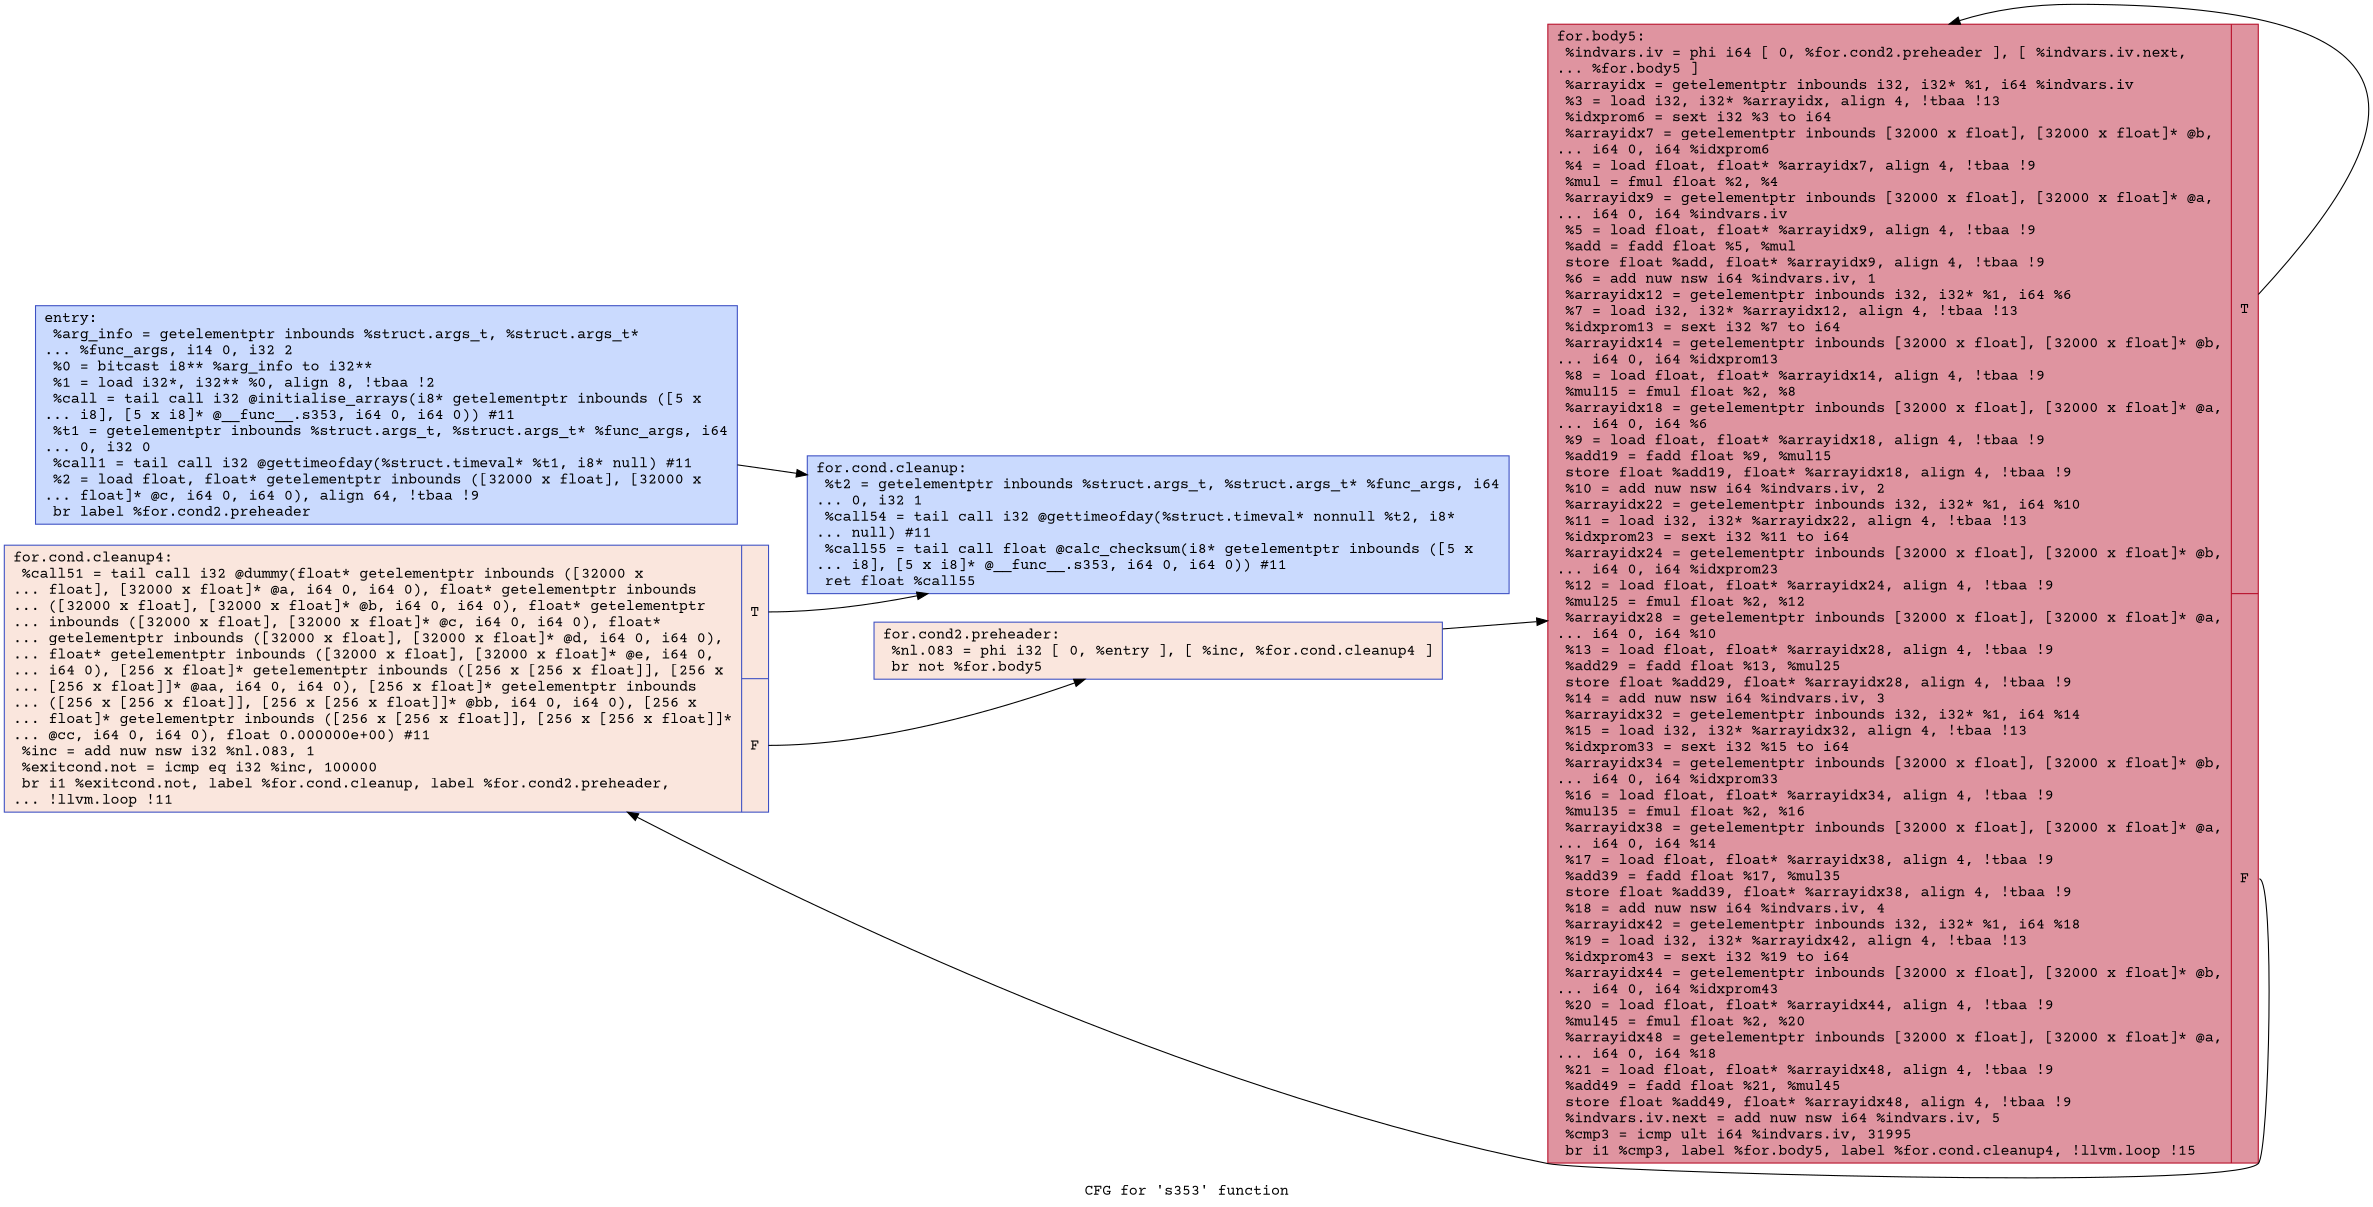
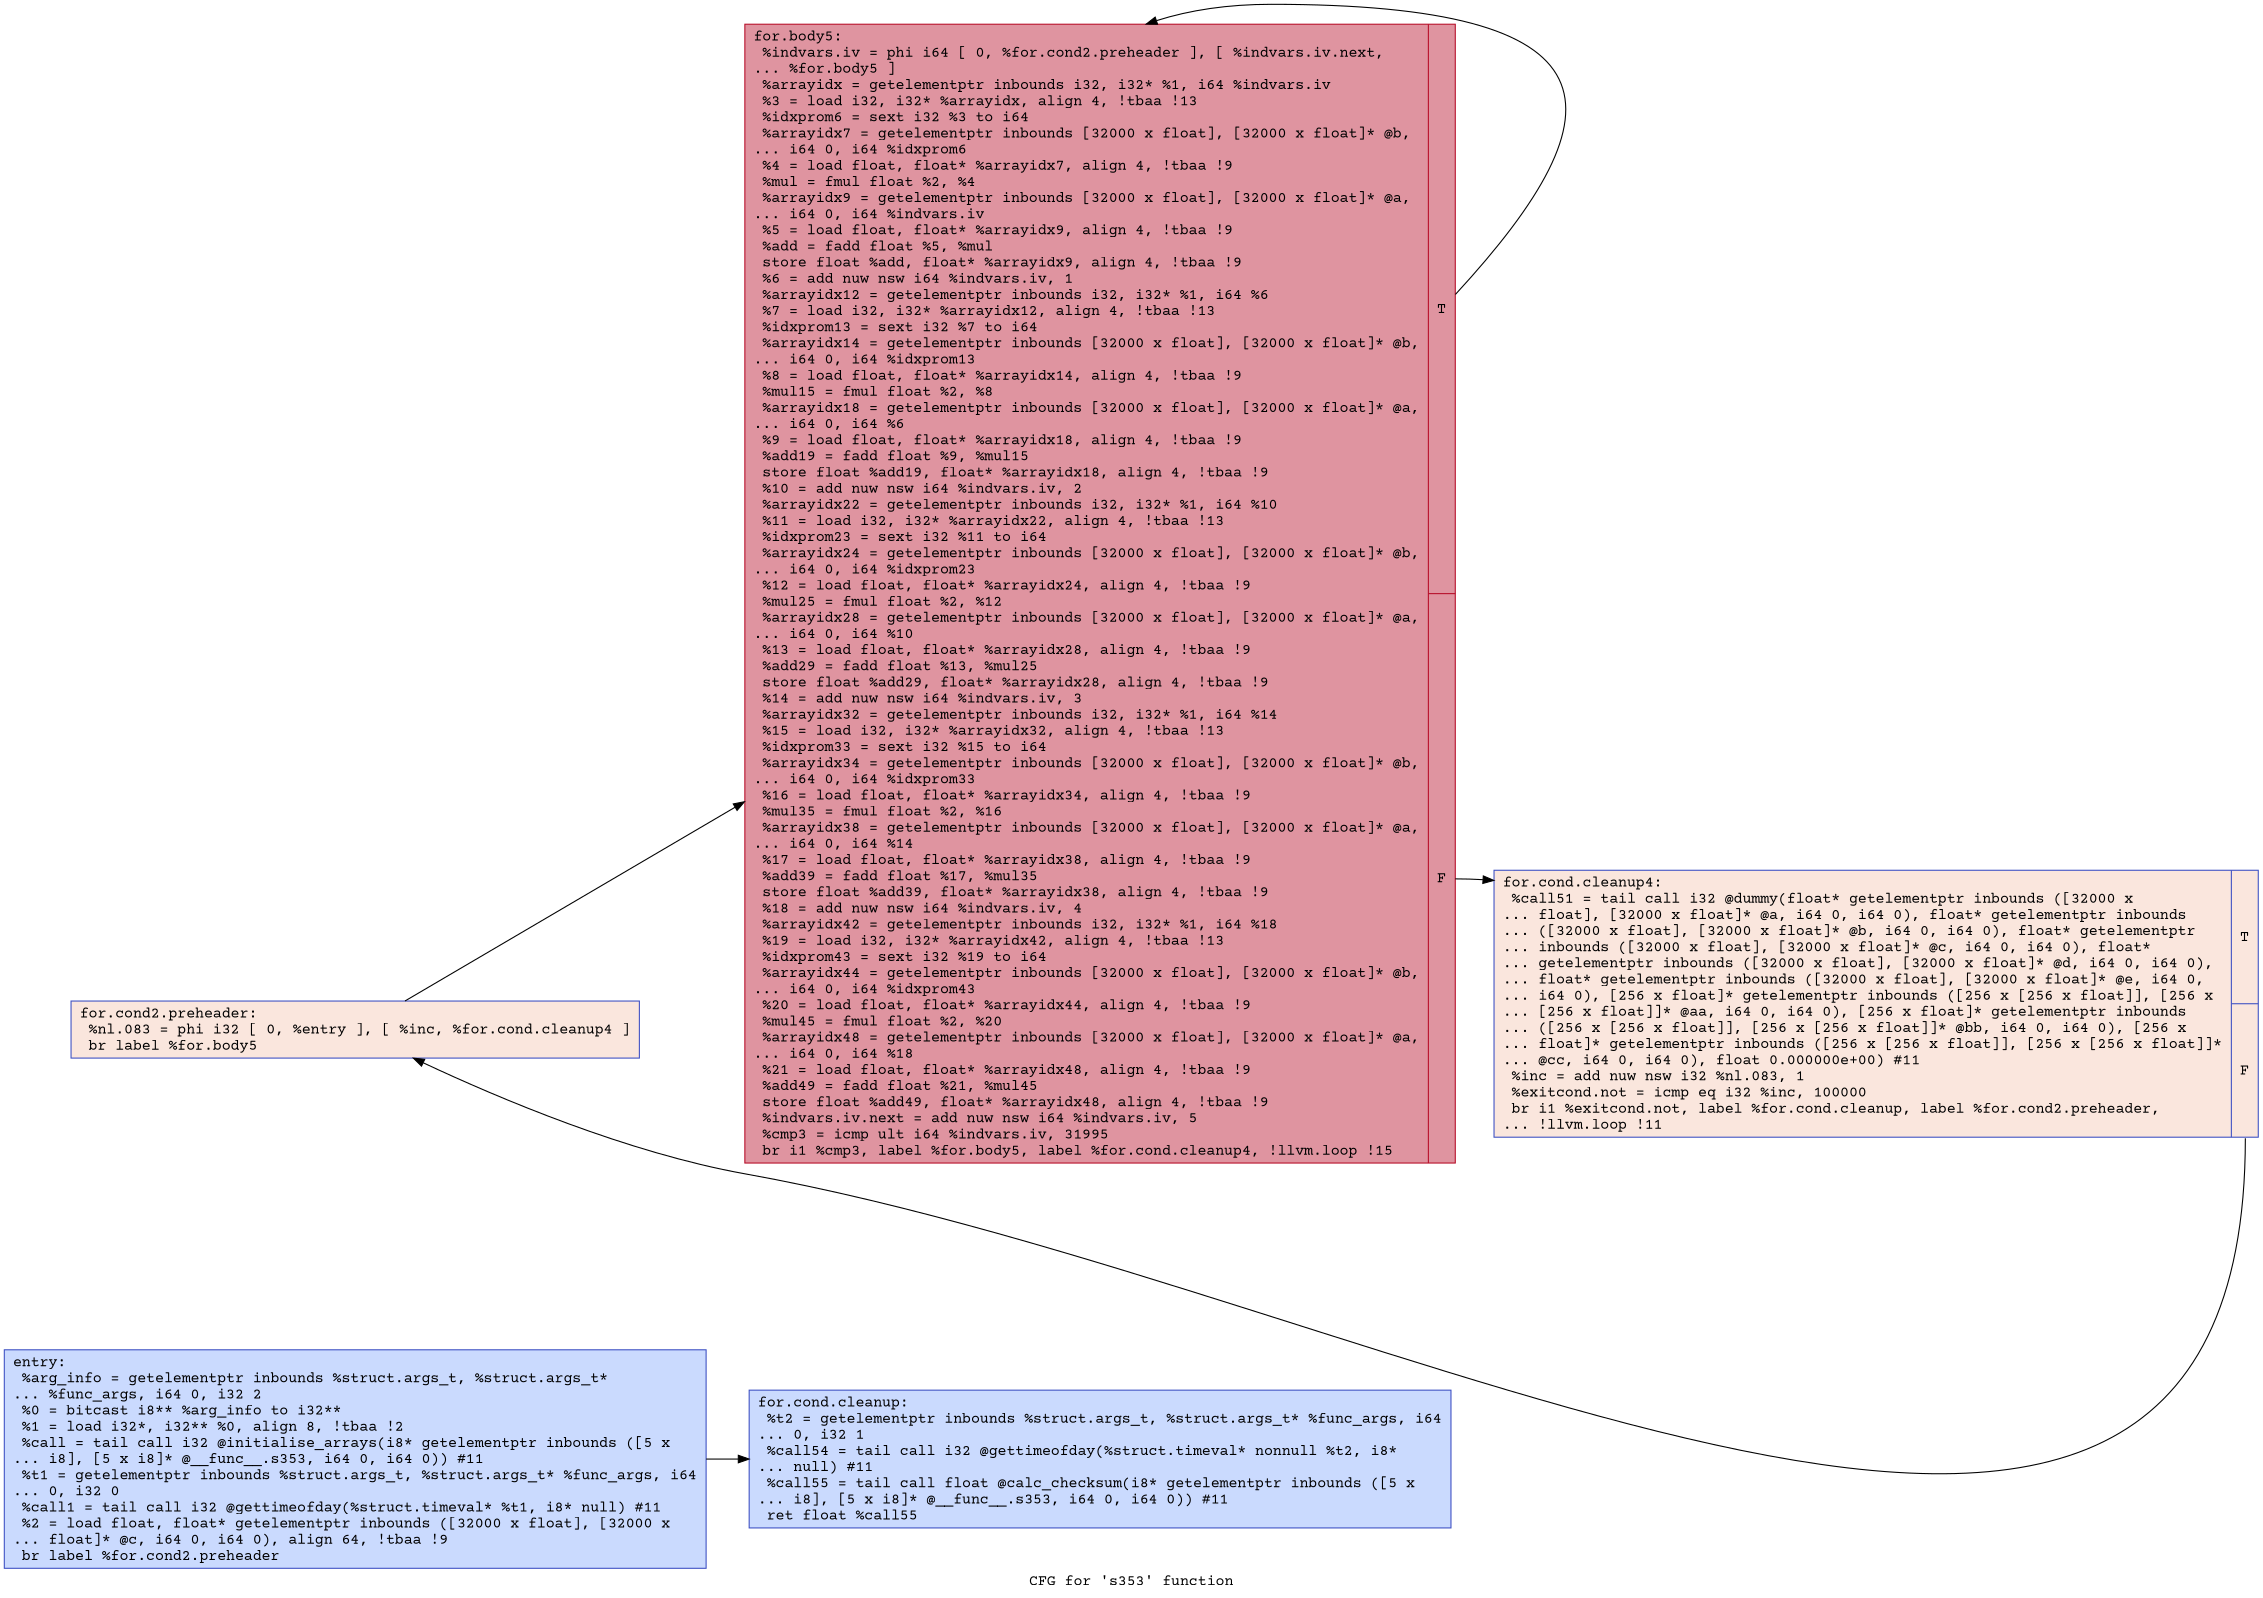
(169, 350) -> (138, 1394)
(843, 607) -> none
(963, 666) -> (169, 1045)
